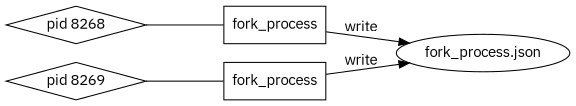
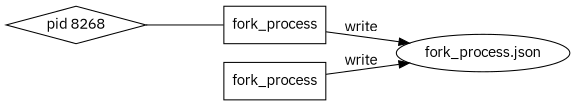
(76, 81) -> none
